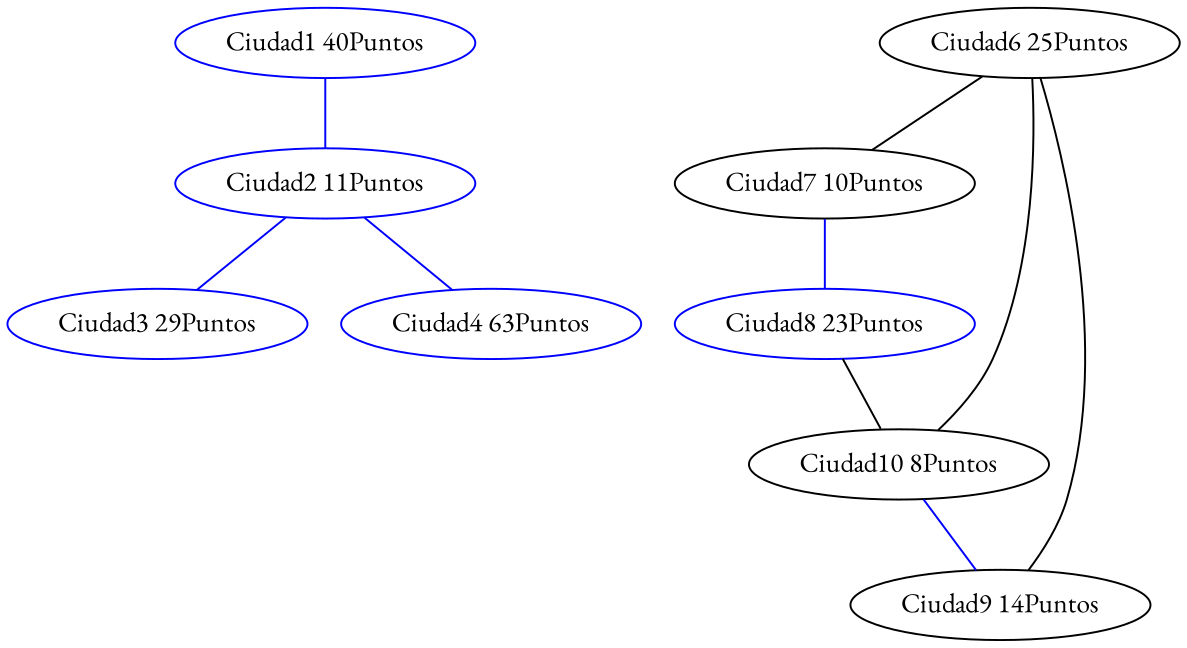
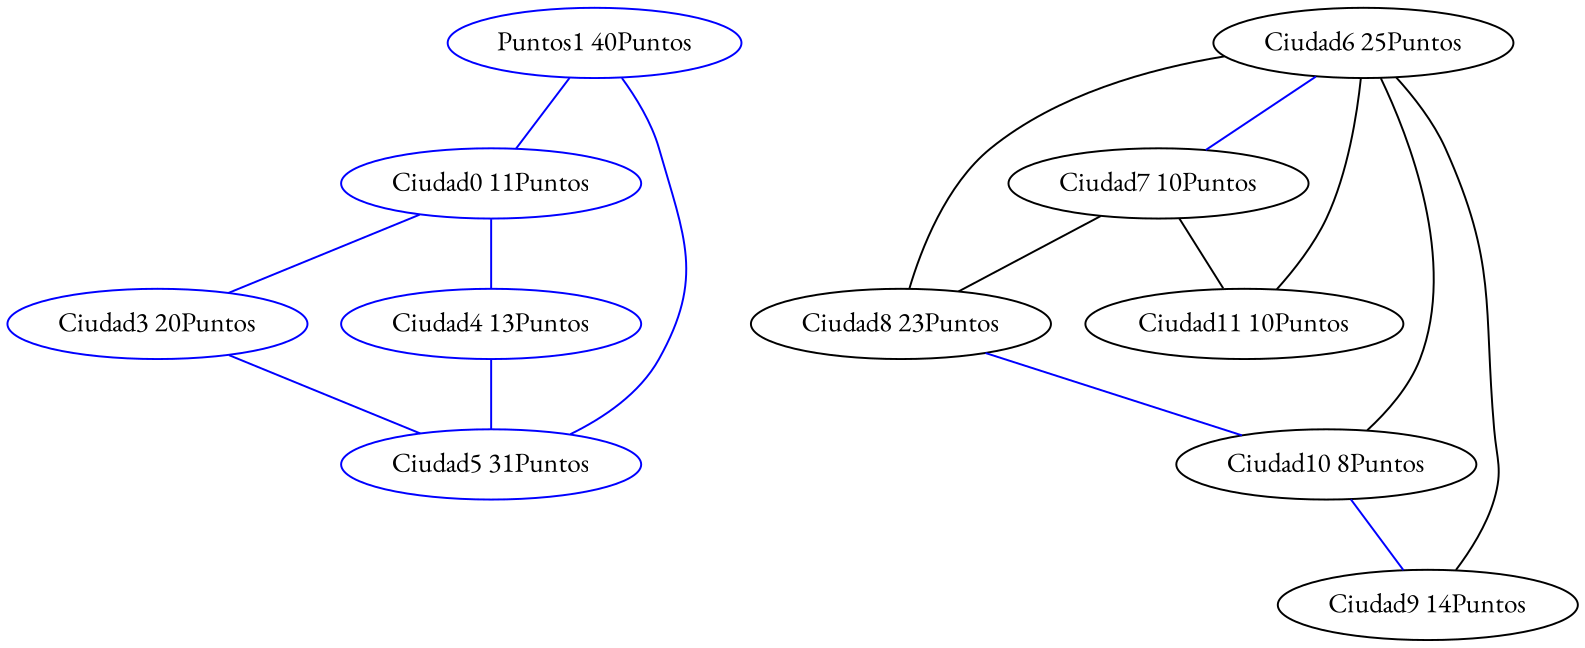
(325, 43) -> (595, 43)
(927, 113) -> (1261, 113)
none -> (1027, 123)
(325, 183) -> (491, 183)
(825, 254) -> (1030, 254)
(157, 324) -> (157, 324)
(491, 324) -> (491, 324)
(825, 324) -> (901, 324)
none -> (1244, 324)
(862, 394) -> (1114, 394)
none -> (491, 464)
